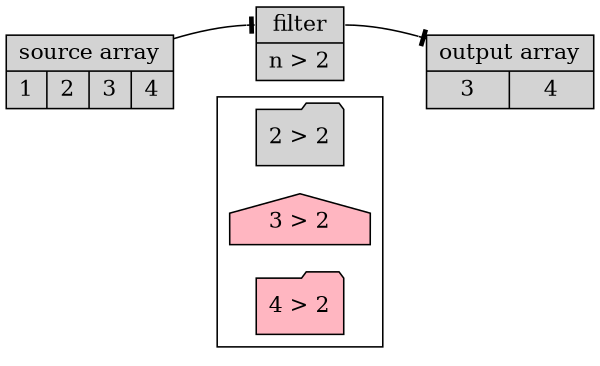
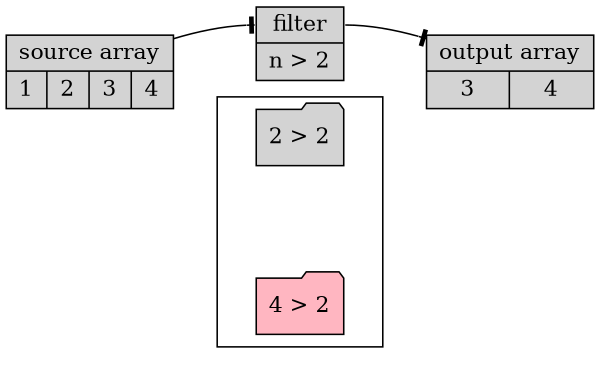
(300, 222) -> none
